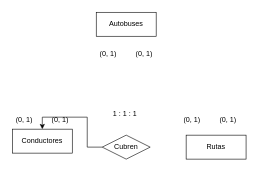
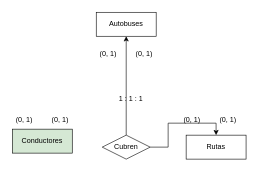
none -> (126, 109)
(126, 114) -> (132, 99)
(42, 119) -> none
none -> (216, 125)
(42, 141) -> (42, 141)
